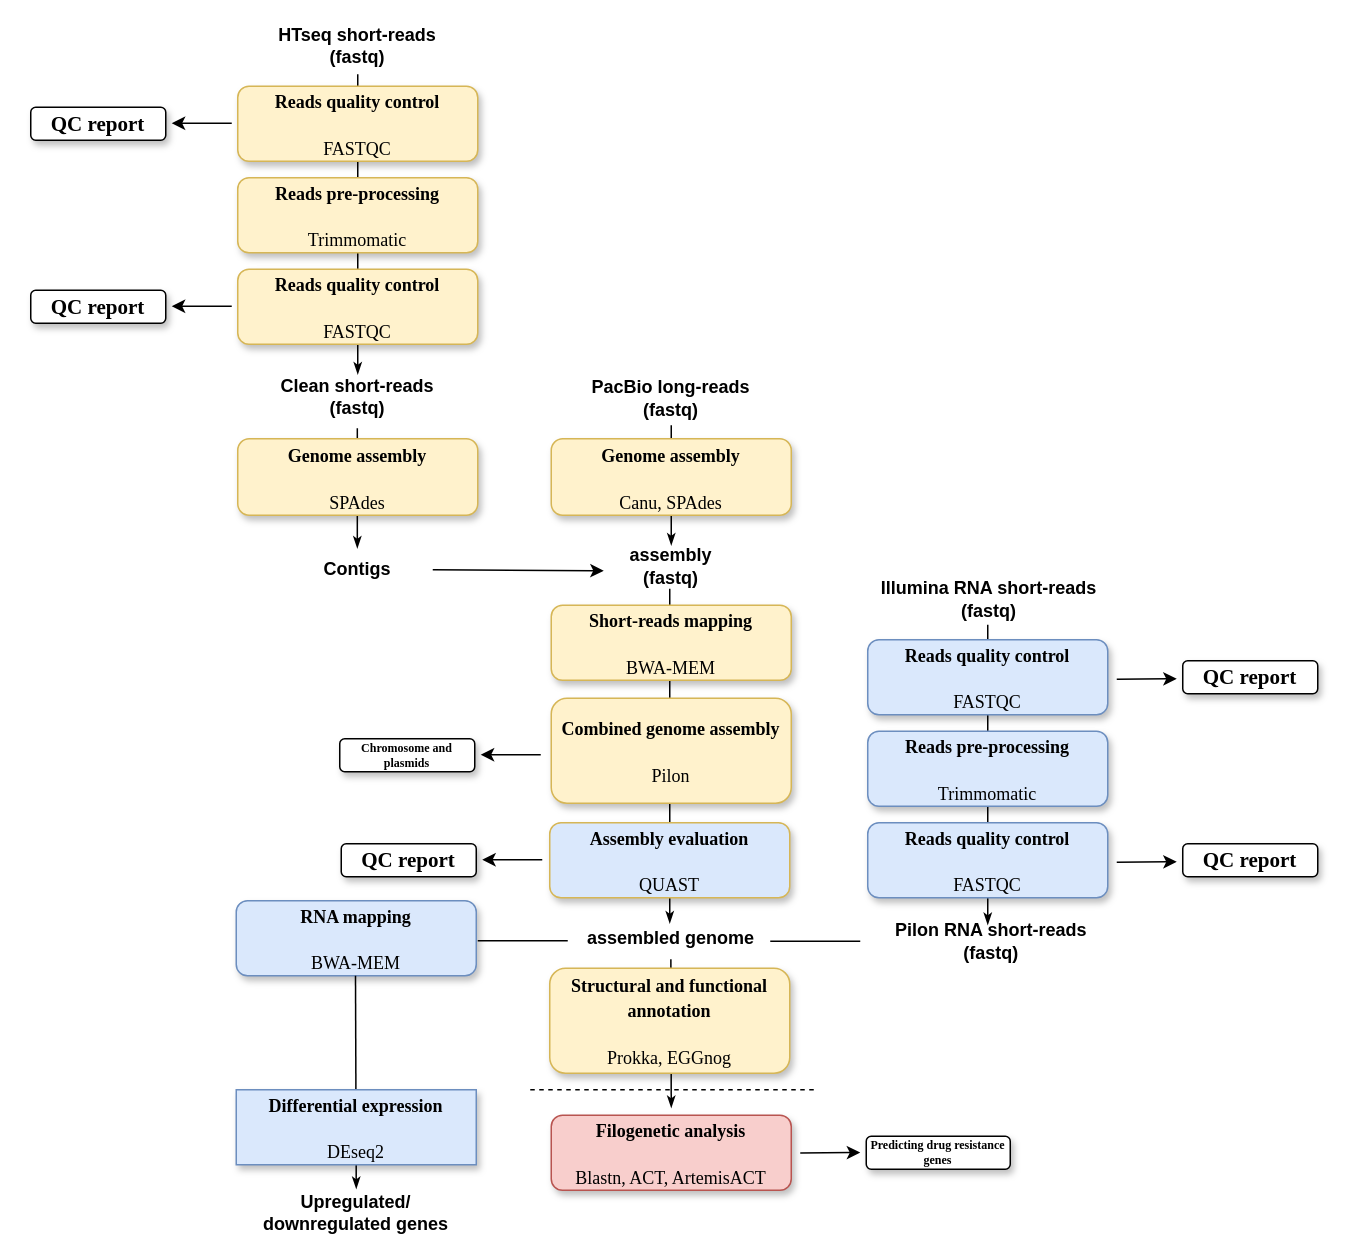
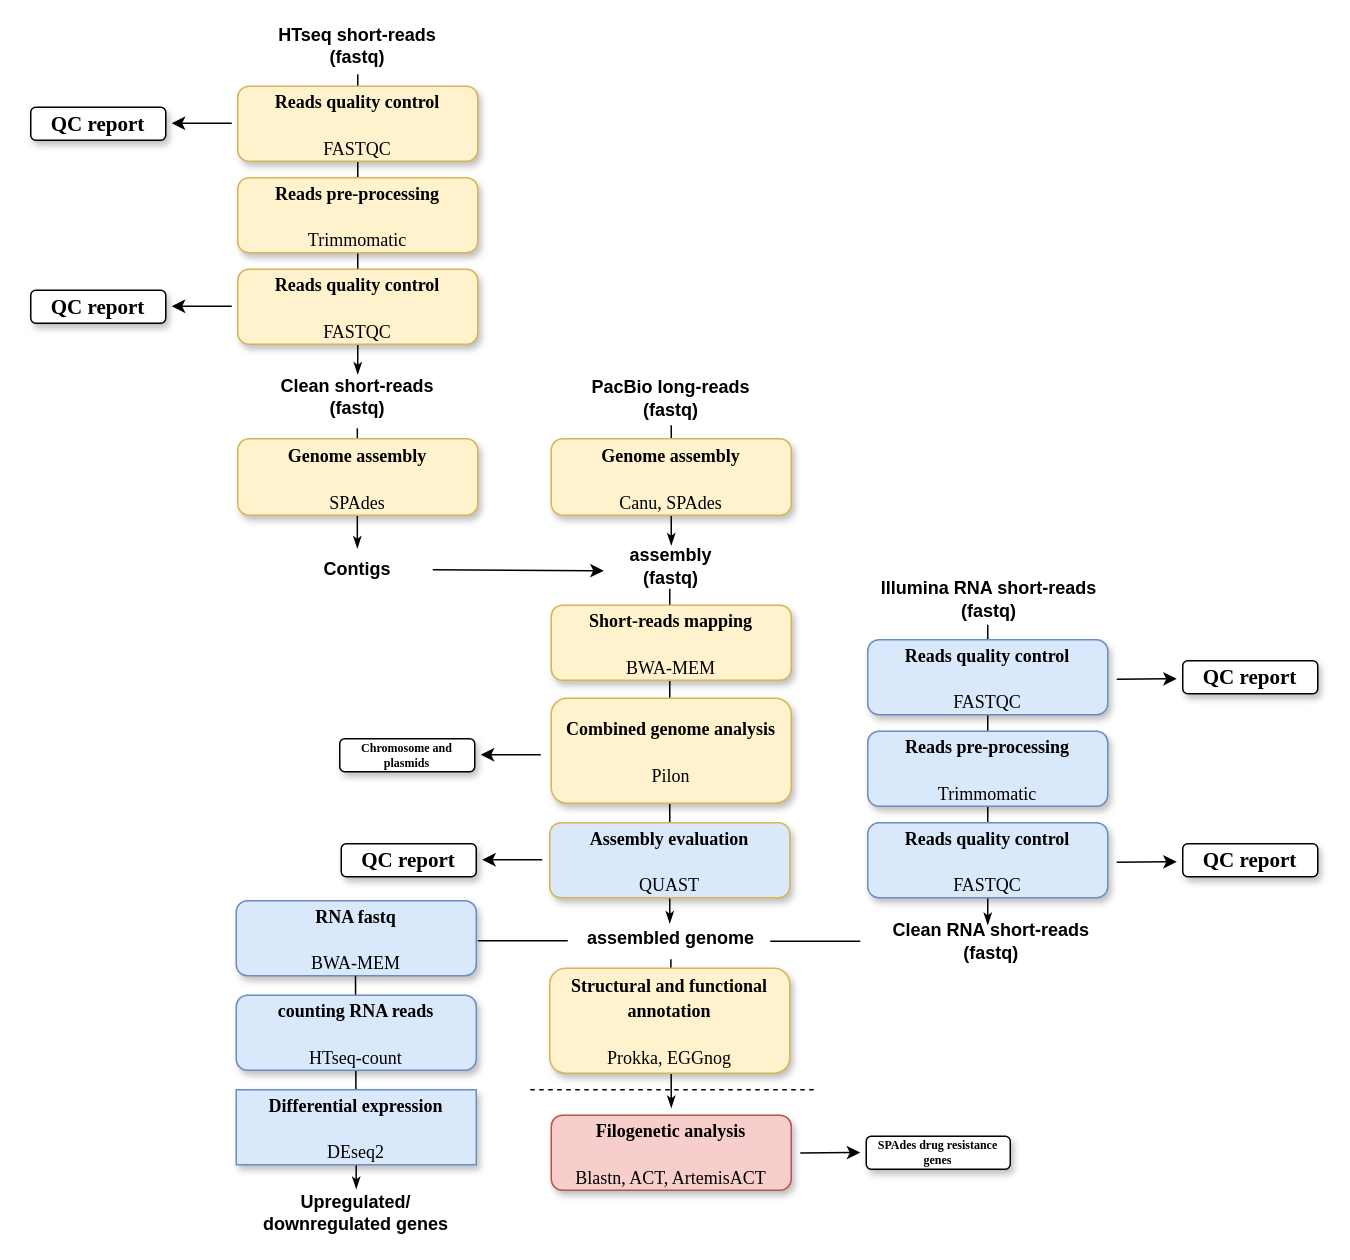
(671, 751) -> (671, 751)
(356, 938) -> (356, 938)
(992, 941) -> (992, 941)
none -> (356, 1033)
(938, 1153) -> (938, 1153)
